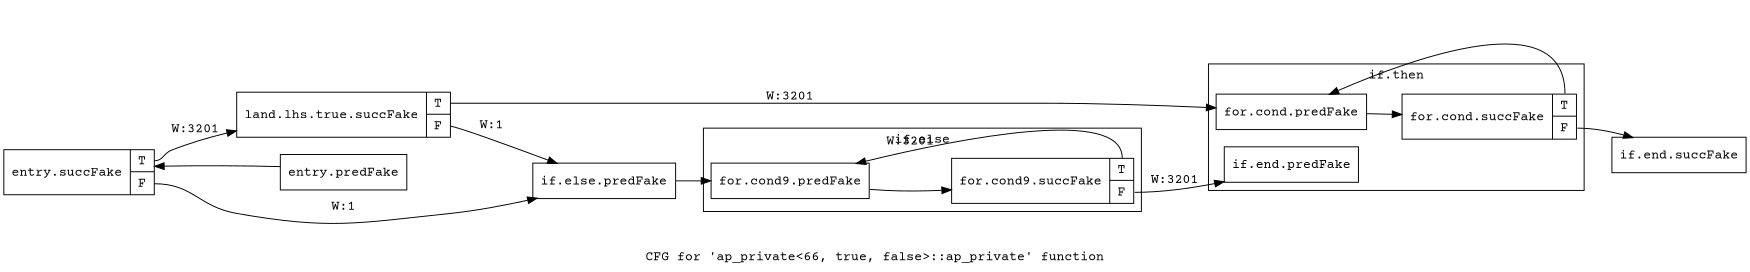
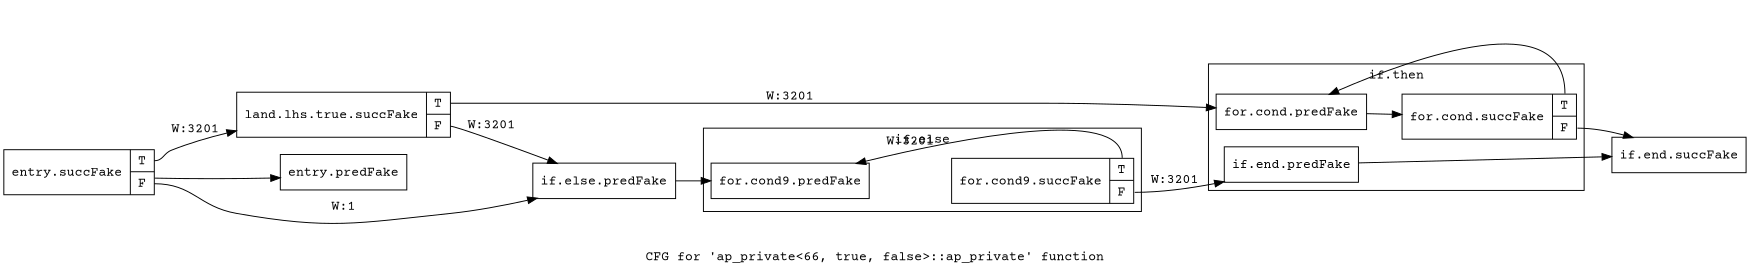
(492, 125) -> (492, 125)
none -> (1480, 160)
(222, 166) -> (212, 179)
(905, 191) -> none
